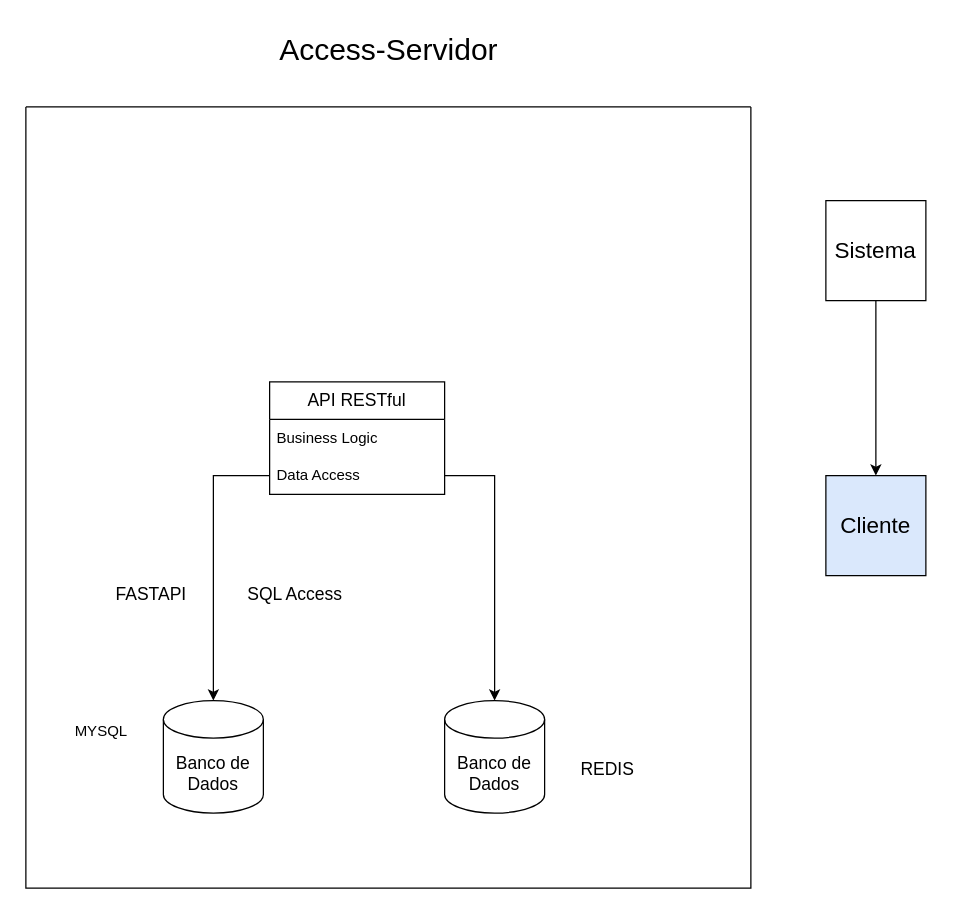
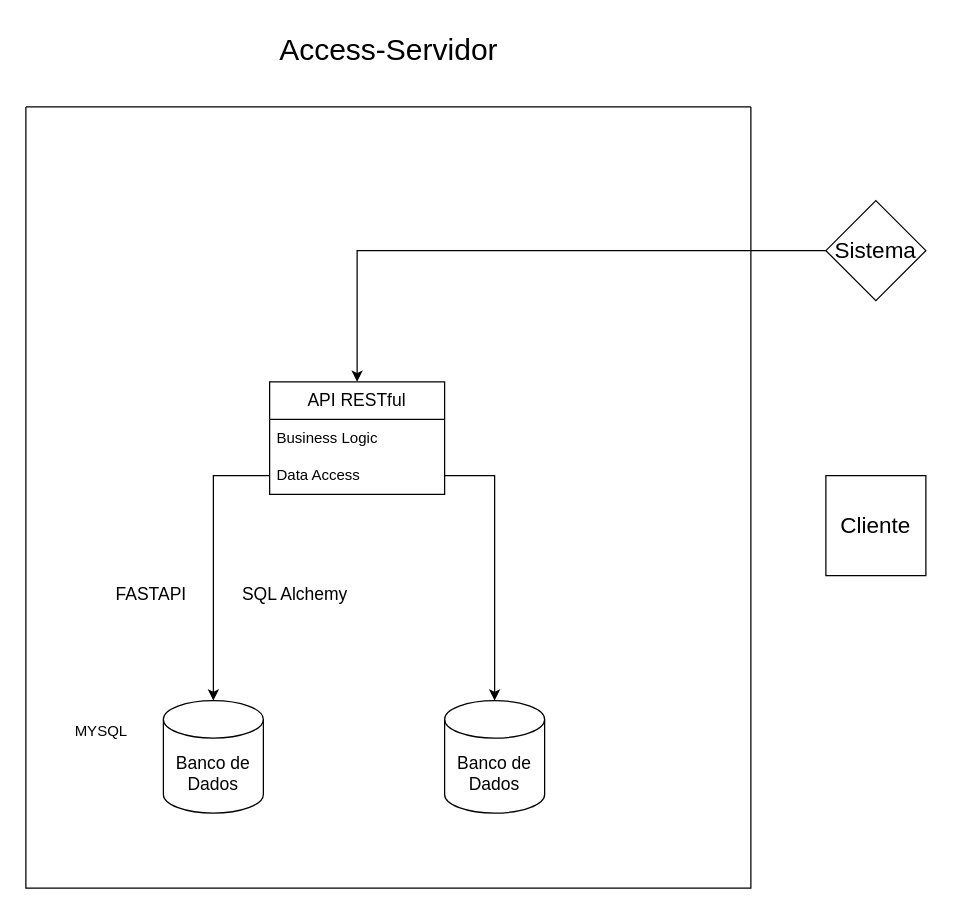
(876, 251) -> (876, 251)
(876, 384) -> (530, 251)
(876, 526) -> (876, 526)
(295, 594) -> (295, 594)
(607, 769) -> none
